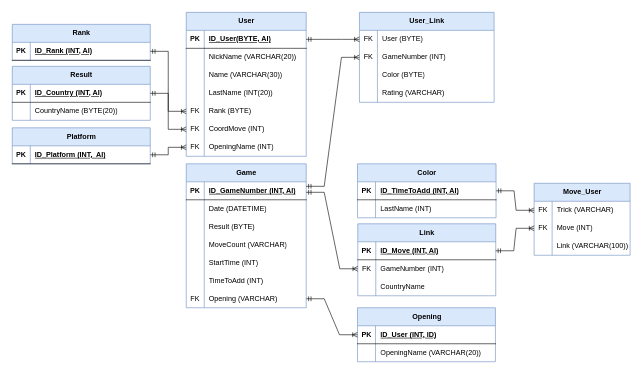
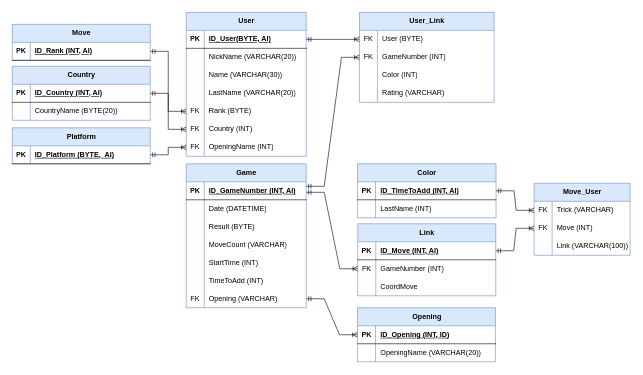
(82, 33) -> (82, 33)
(82, 75) -> (82, 75)
(405, 75) -> (403, 75)
(244, 93) -> (253, 93)
(238, 129) -> (234, 129)
(76, 155) -> (78, 155)
(403, 287) -> (399, 287)
(412, 335) -> (417, 335)
